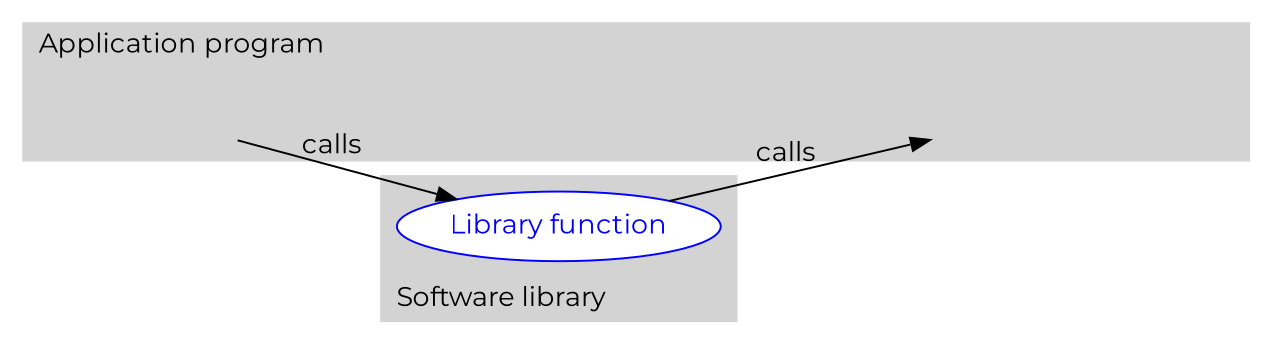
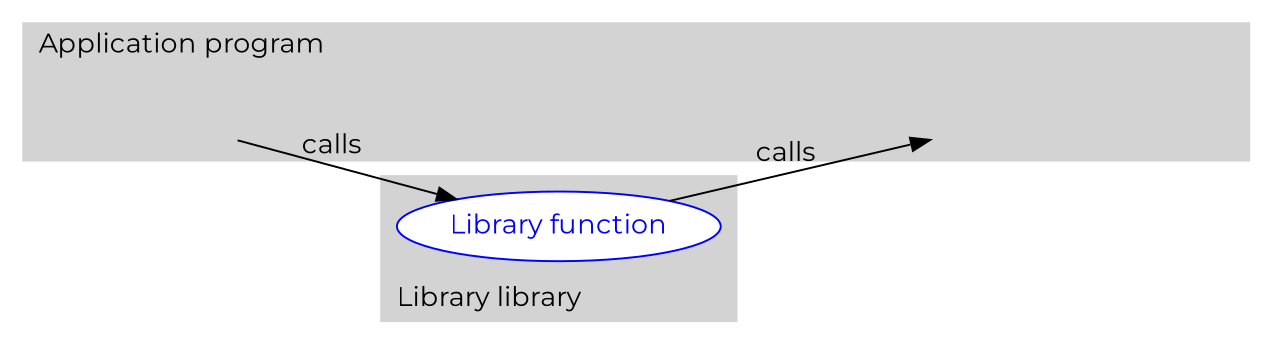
(502, 299) -> (489, 299)
